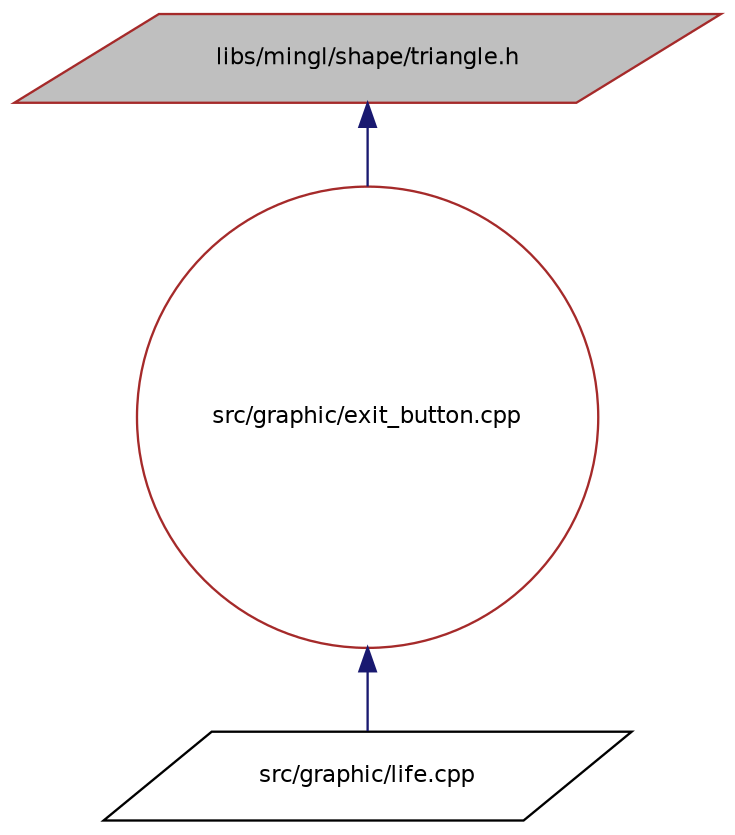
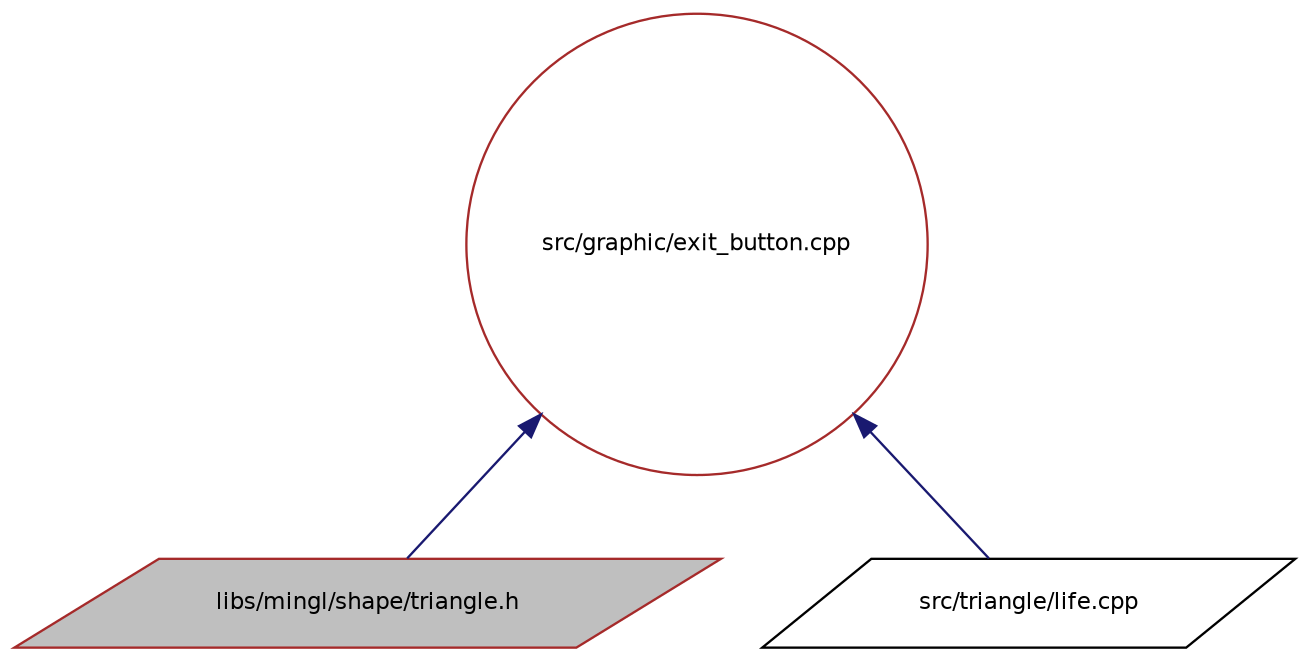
(368, 157) -> (466, 495)
(368, 776) -> (1029, 603)
